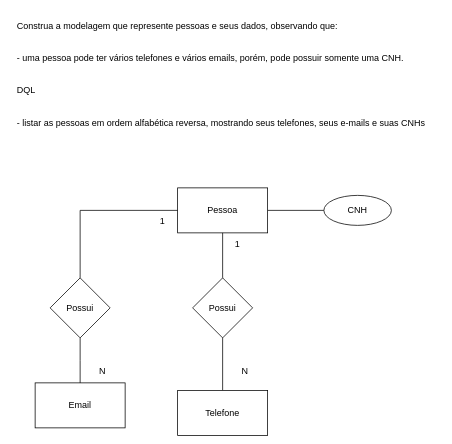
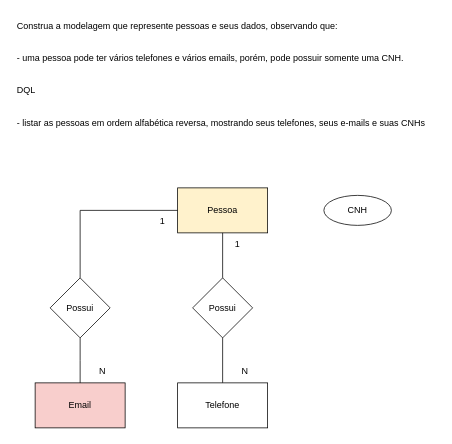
(222, 210) -> (222, 210)
(296, 210) -> none
(80, 405) -> (80, 405)
(222, 413) -> (222, 405)
